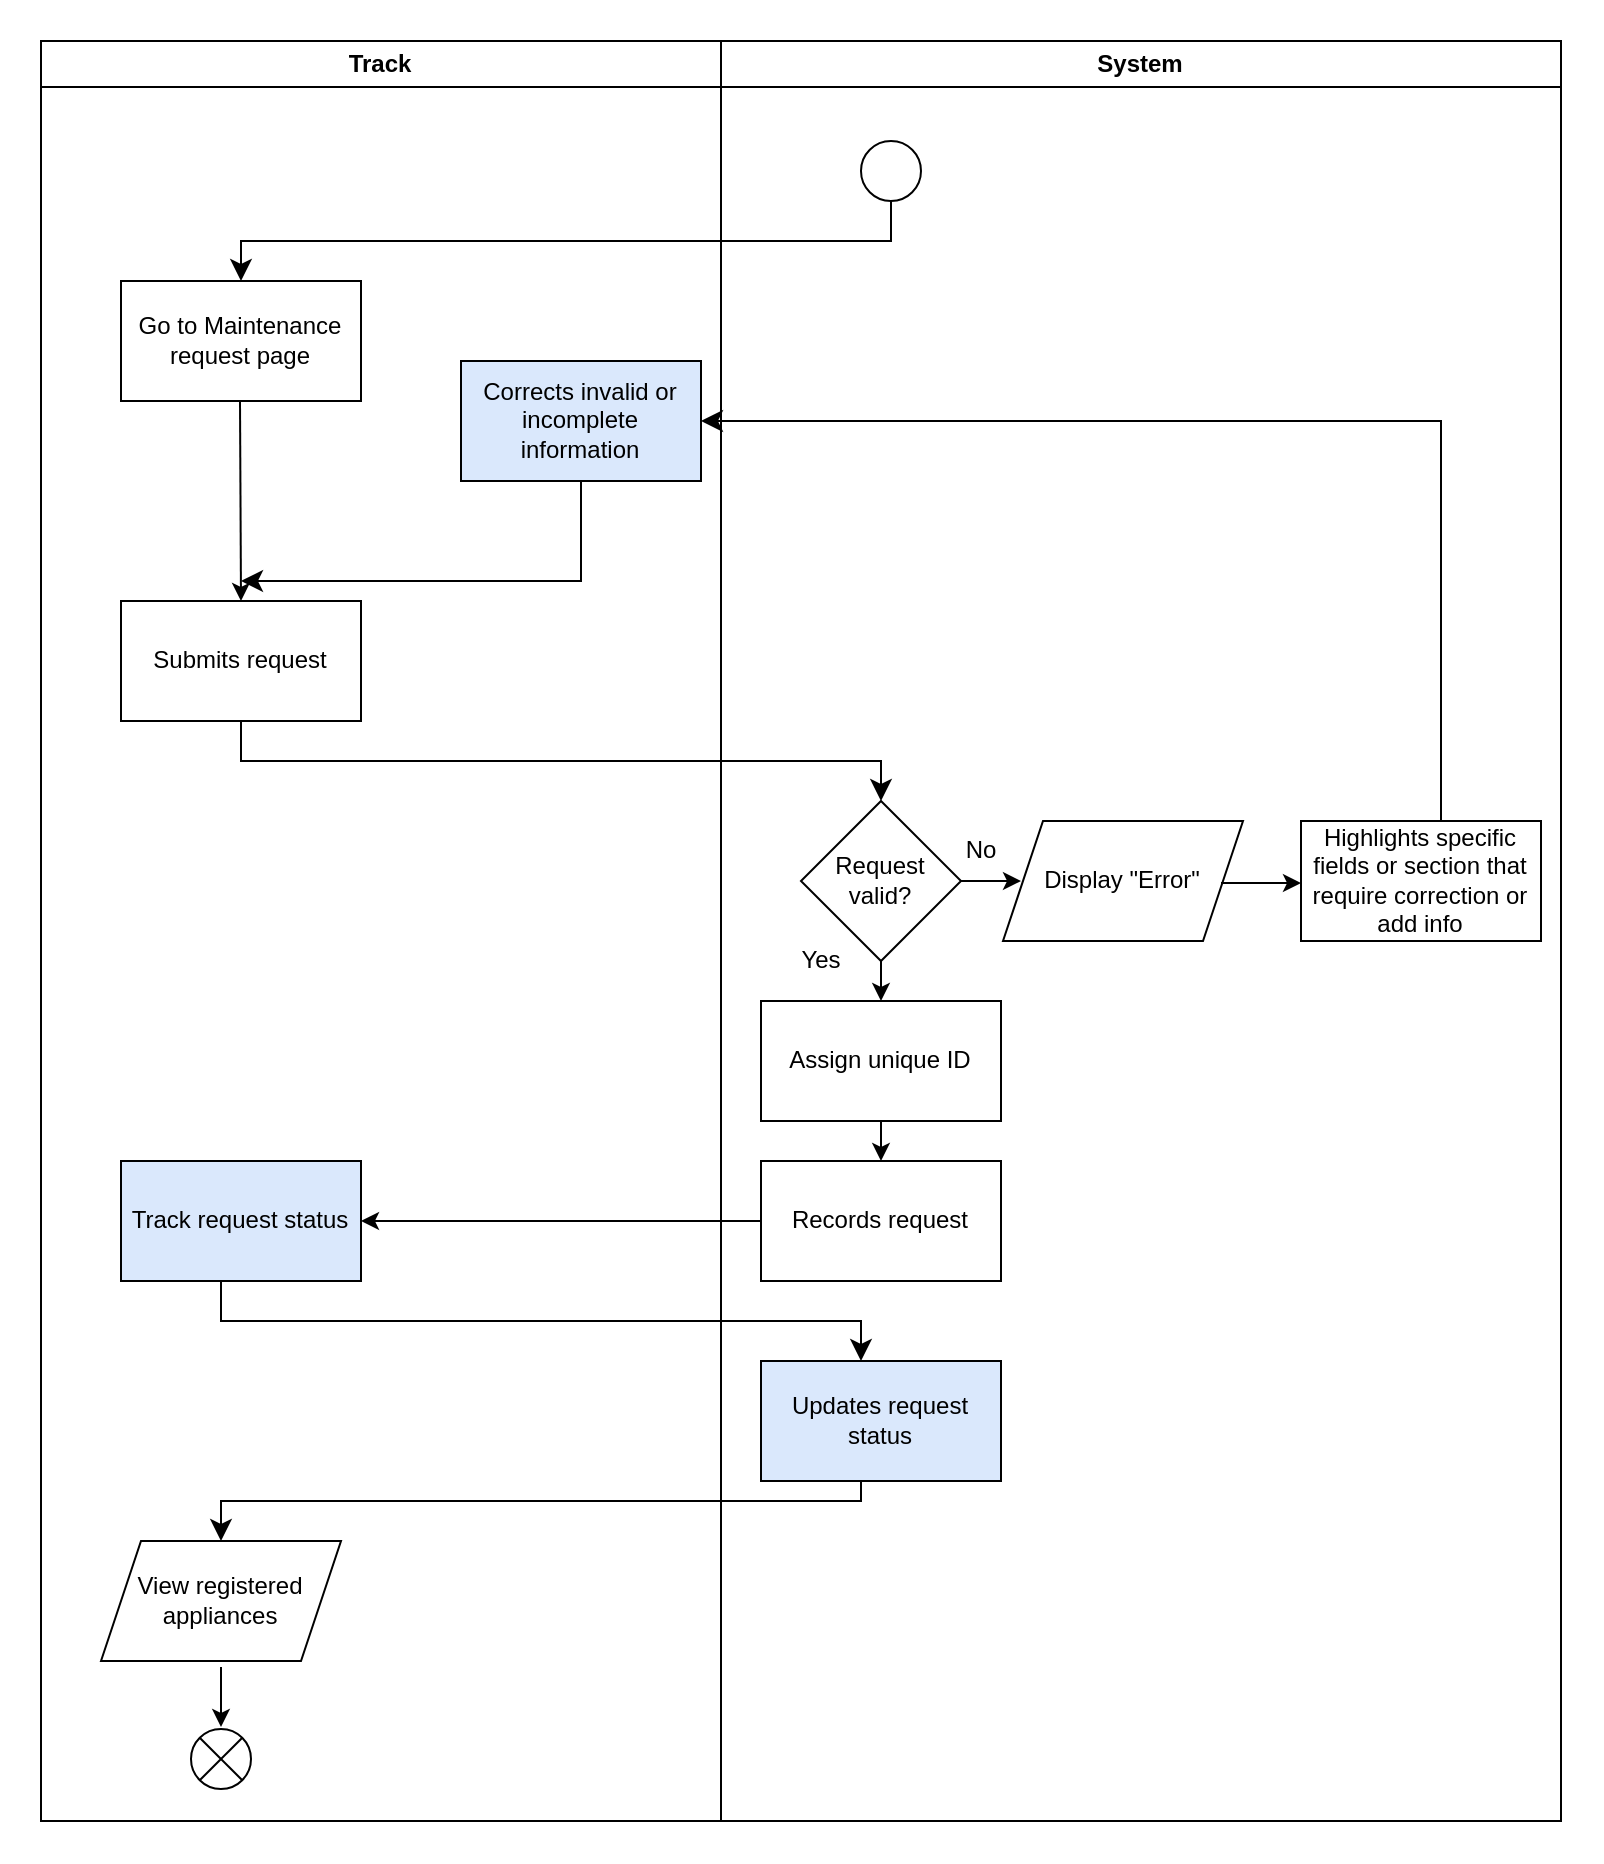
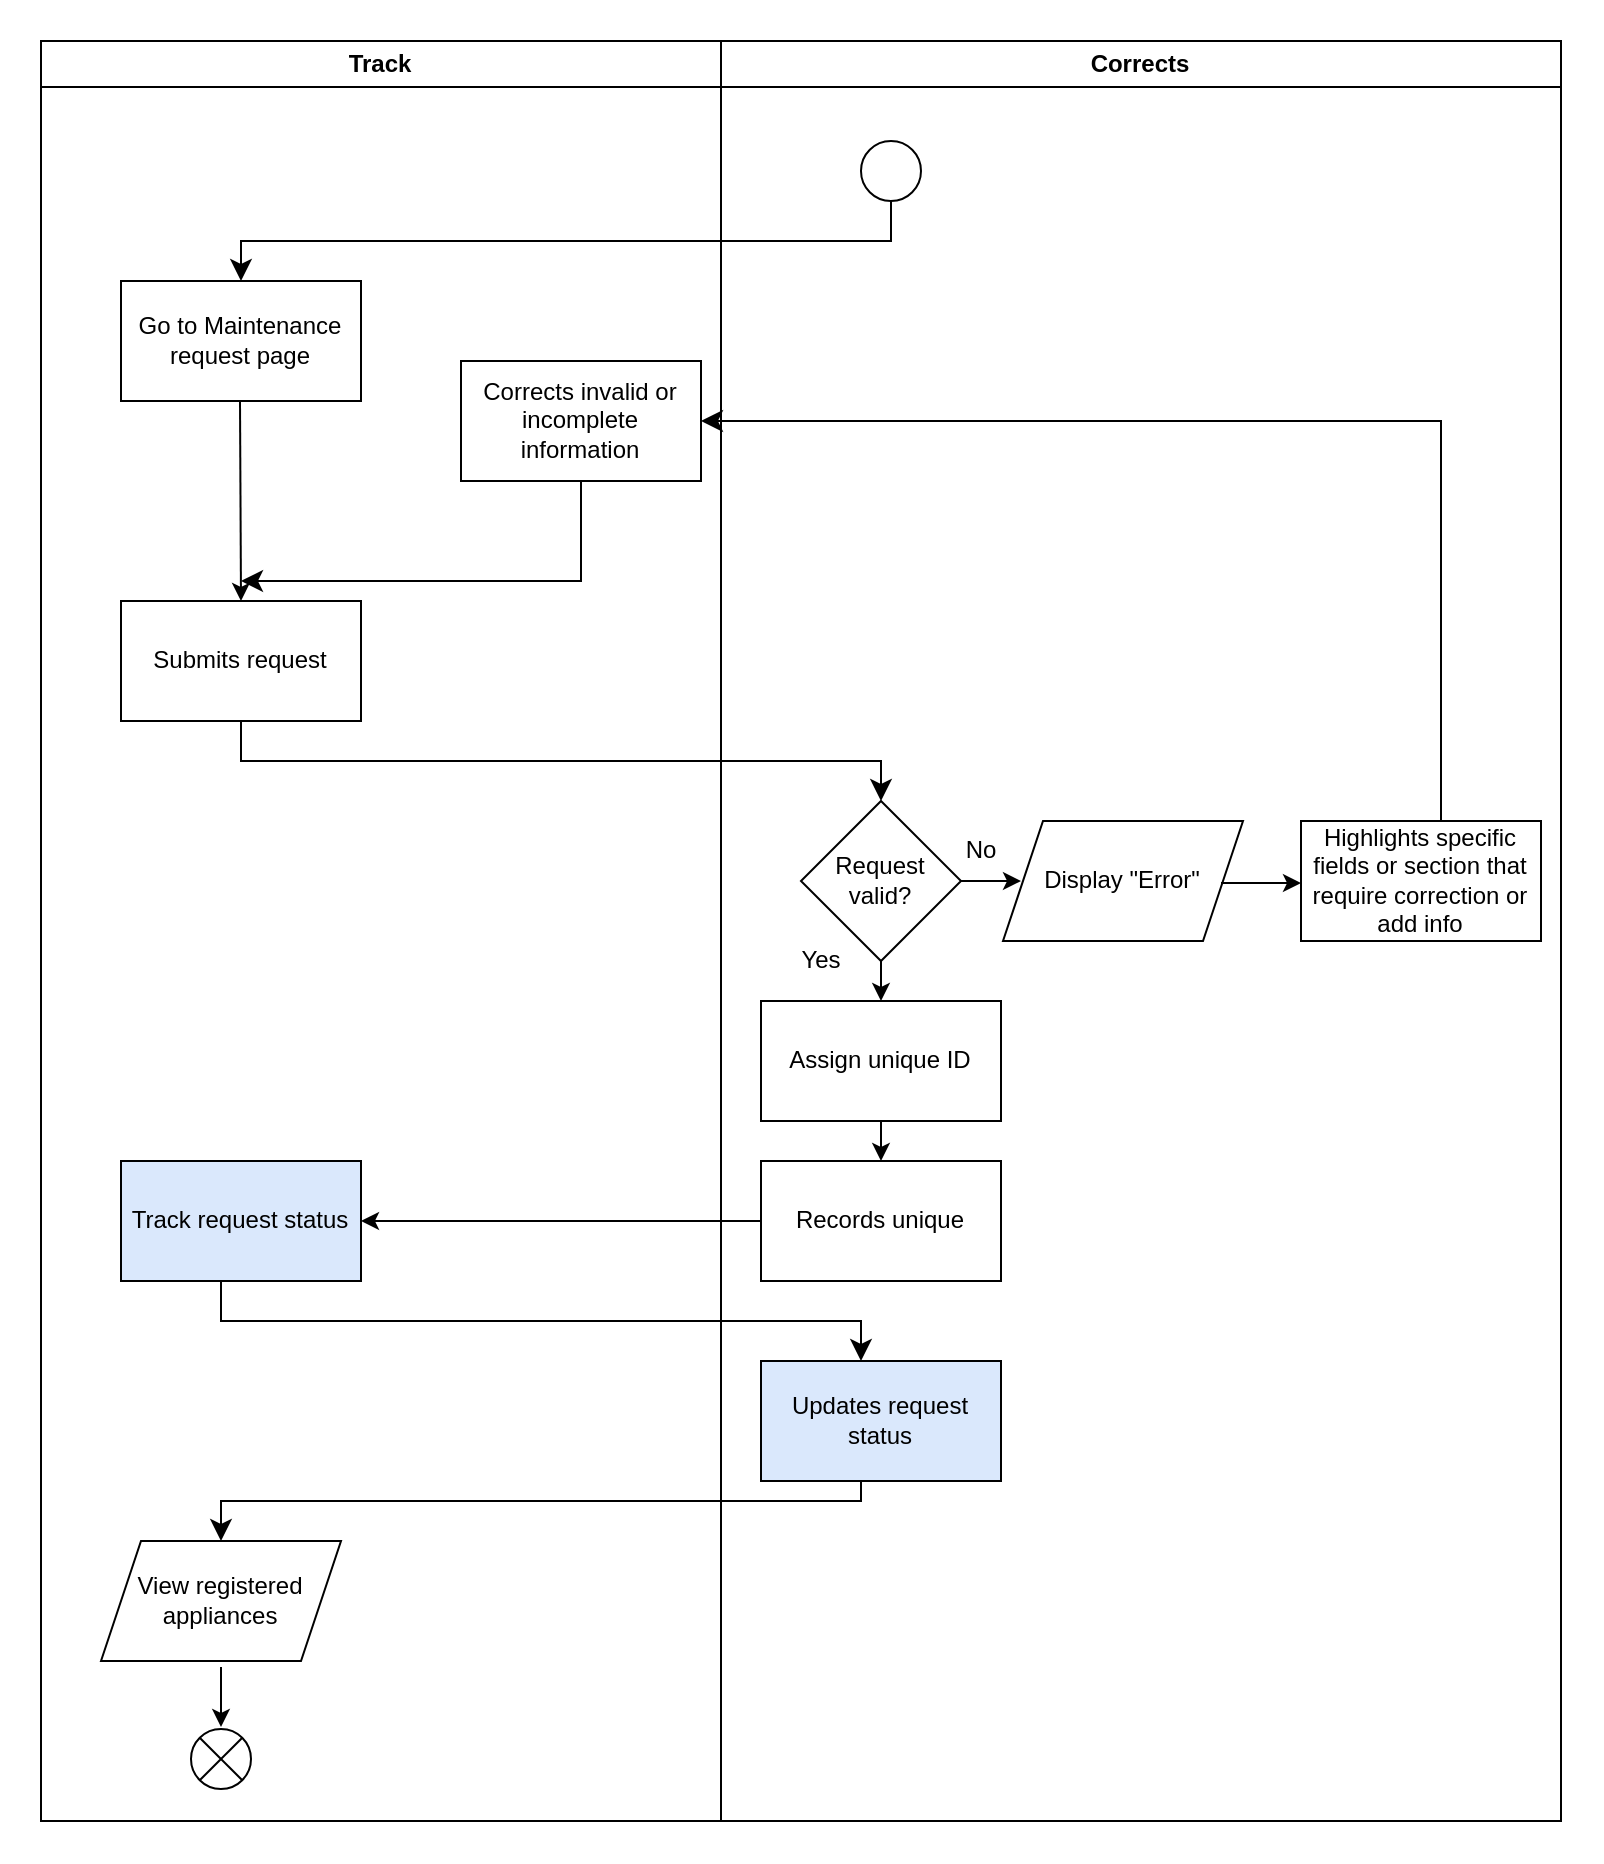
(1141, 65) -> (1141, 65)
(581, 421) -> (581, 421)
(881, 1221) -> (881, 1221)
